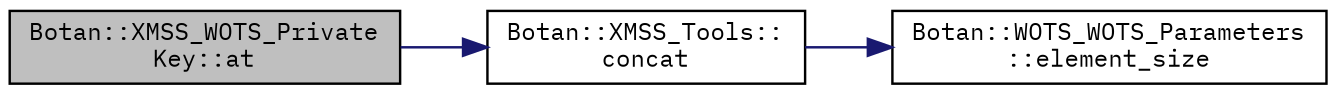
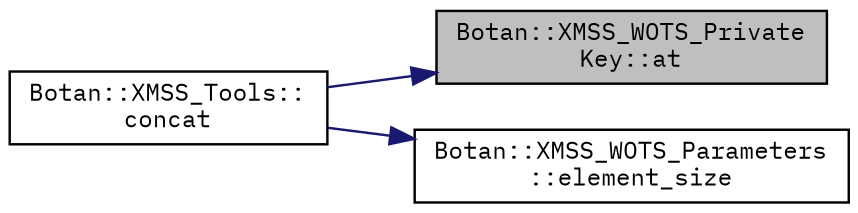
(432, 47) -> (369, 82)
(1109, 47) -> (632, 166)
